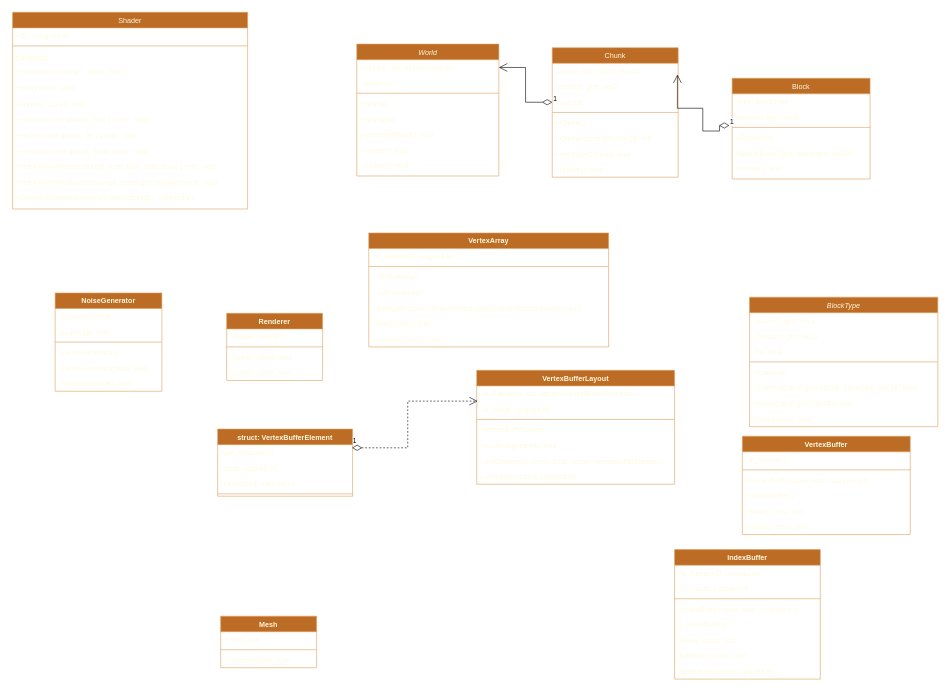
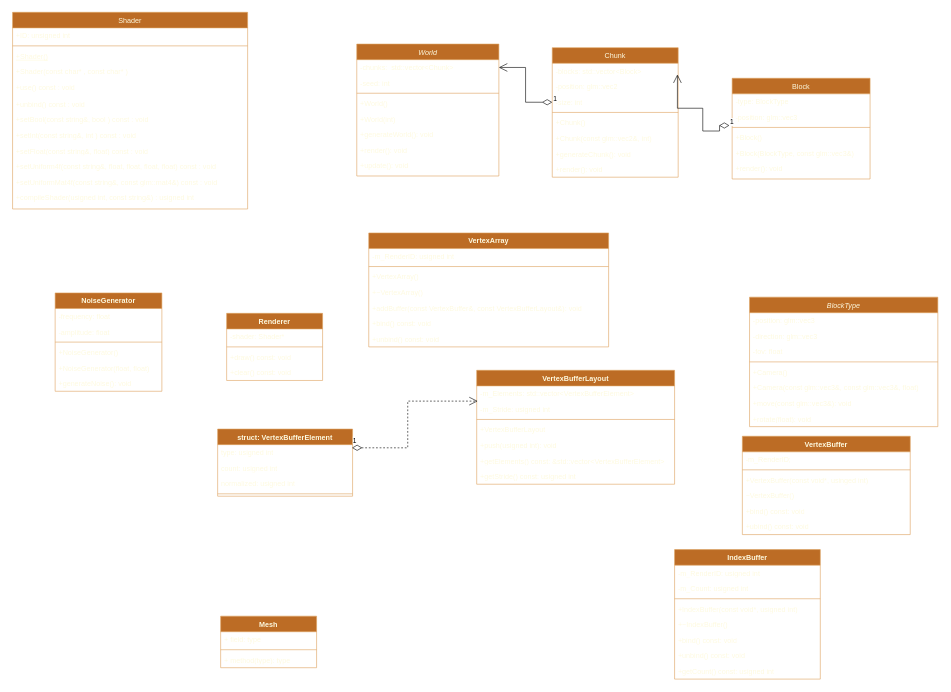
(758, 138) -> (751, 138)
